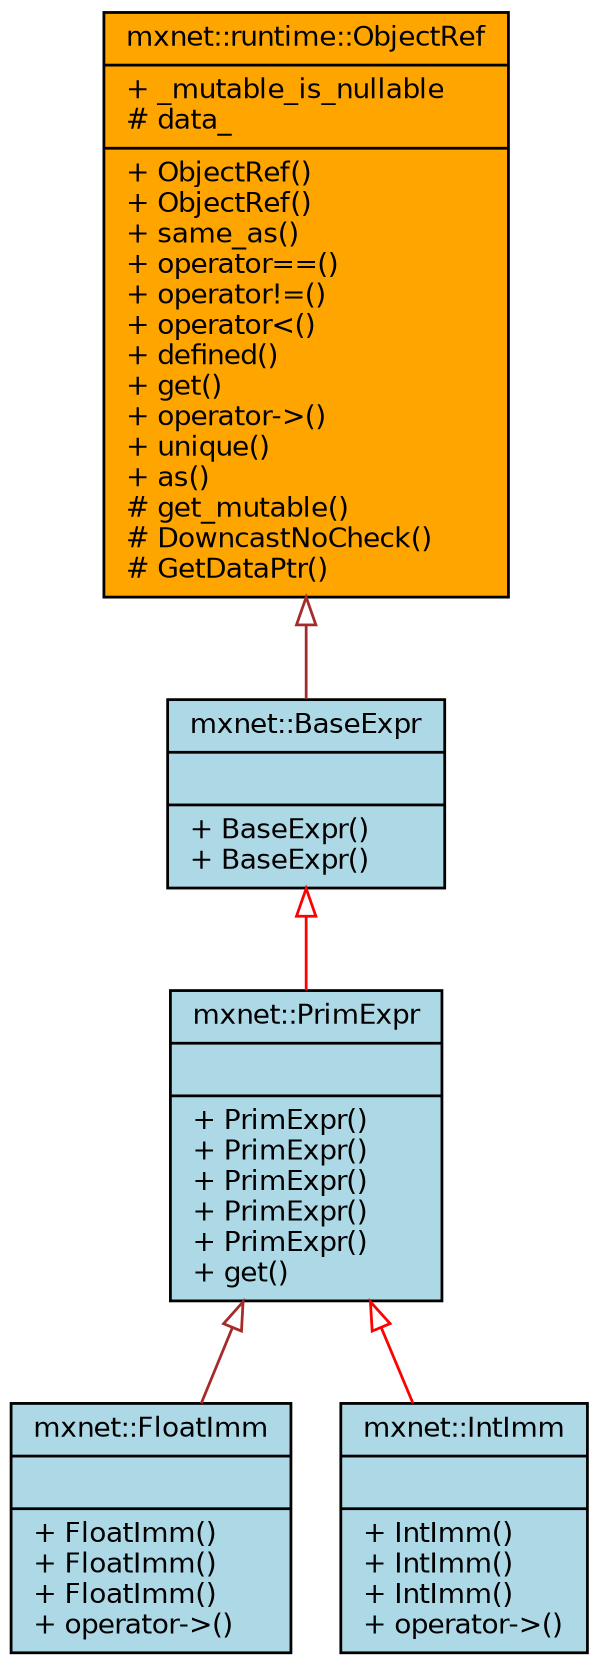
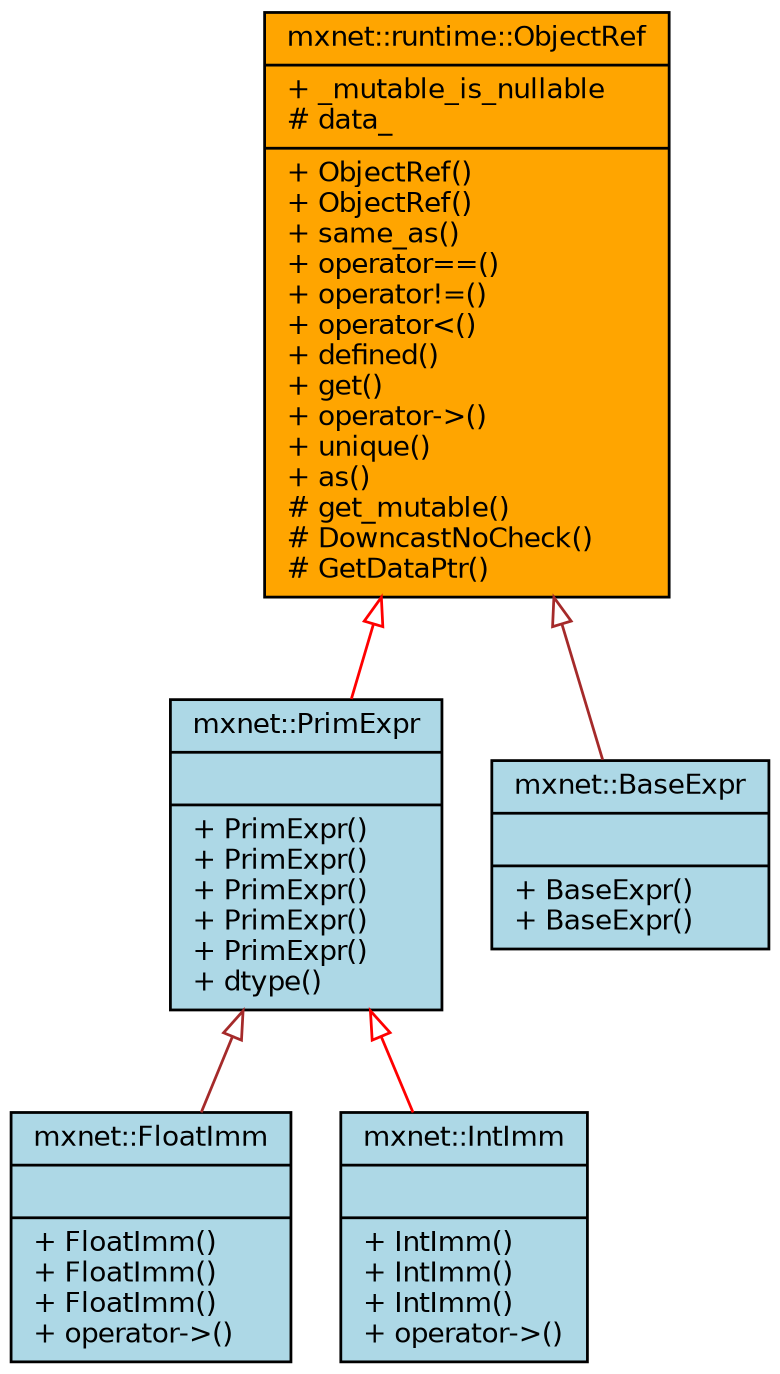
(306, 953) -> (362, 662)
(241, 1273) -> (258, 982)
